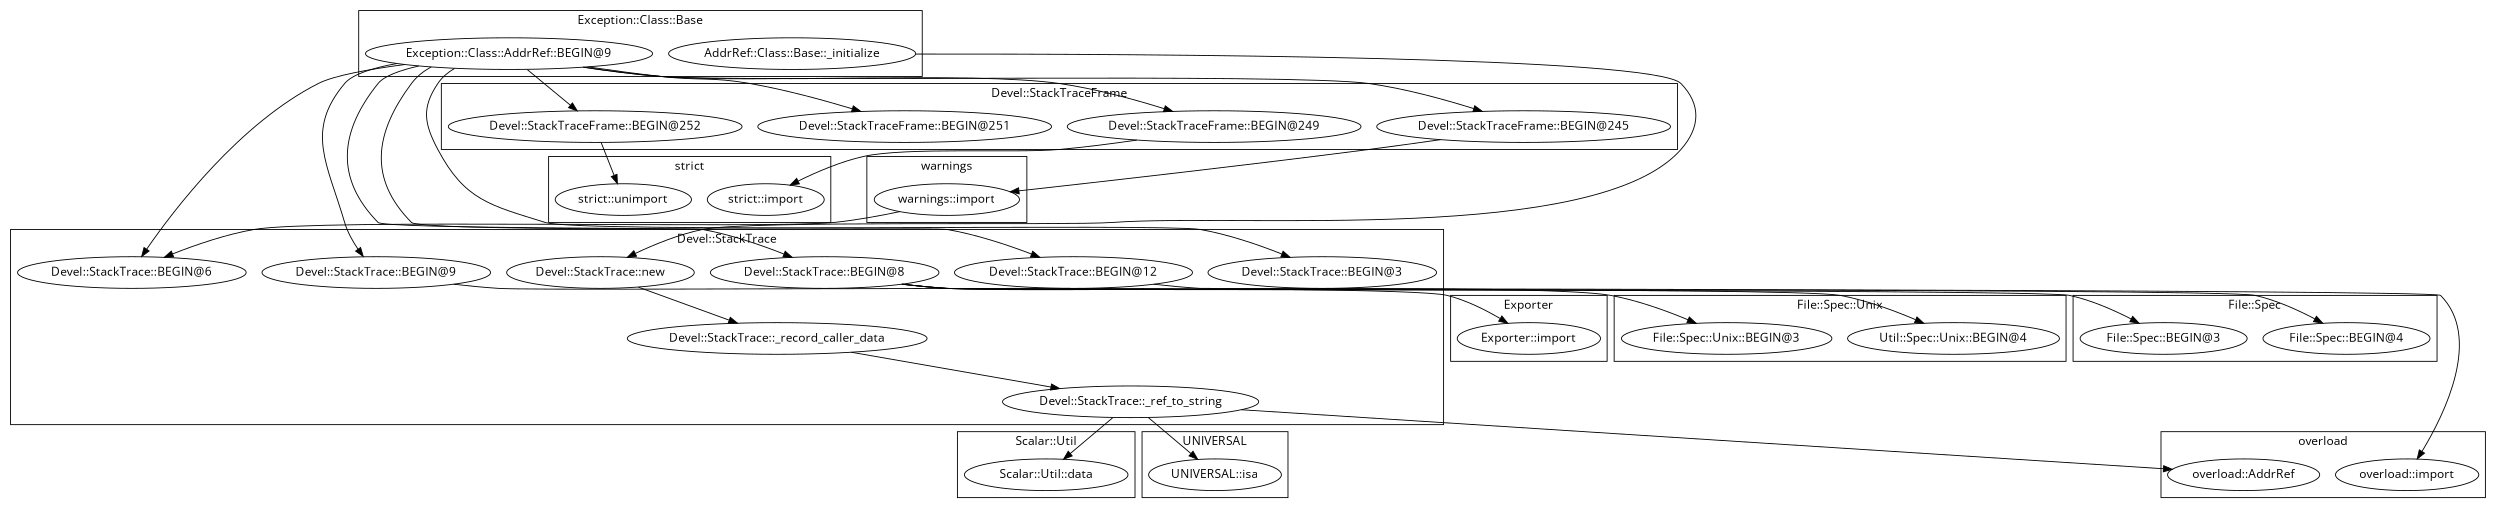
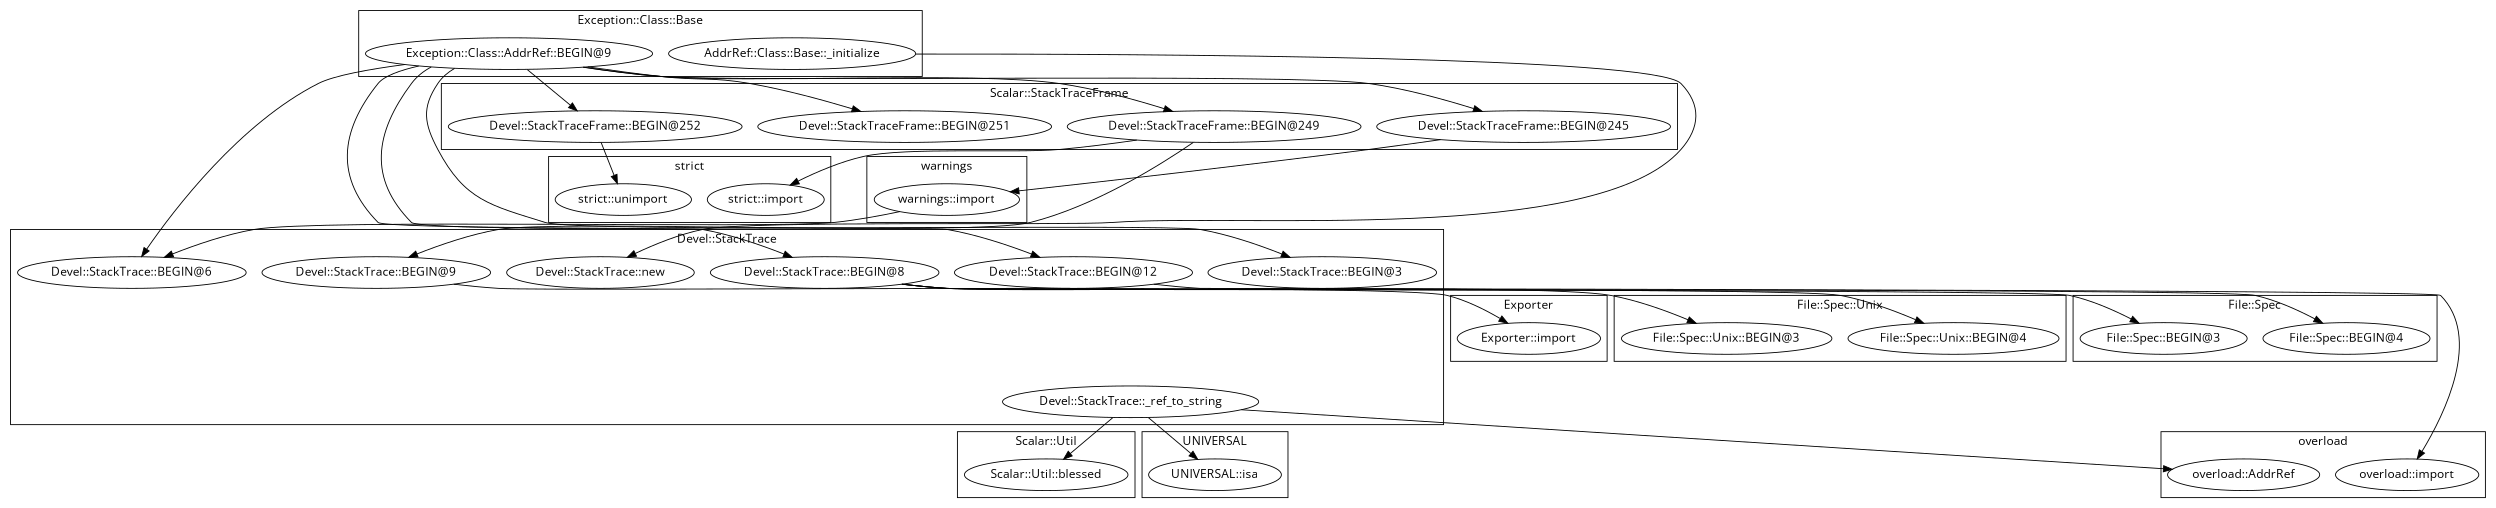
(1059, 94) -> (1059, 94)
(323, 138) -> (813, 228)
(777, 338) -> none
(1954, 338) -> (1954, 338)
(1046, 475) -> (1046, 475)
